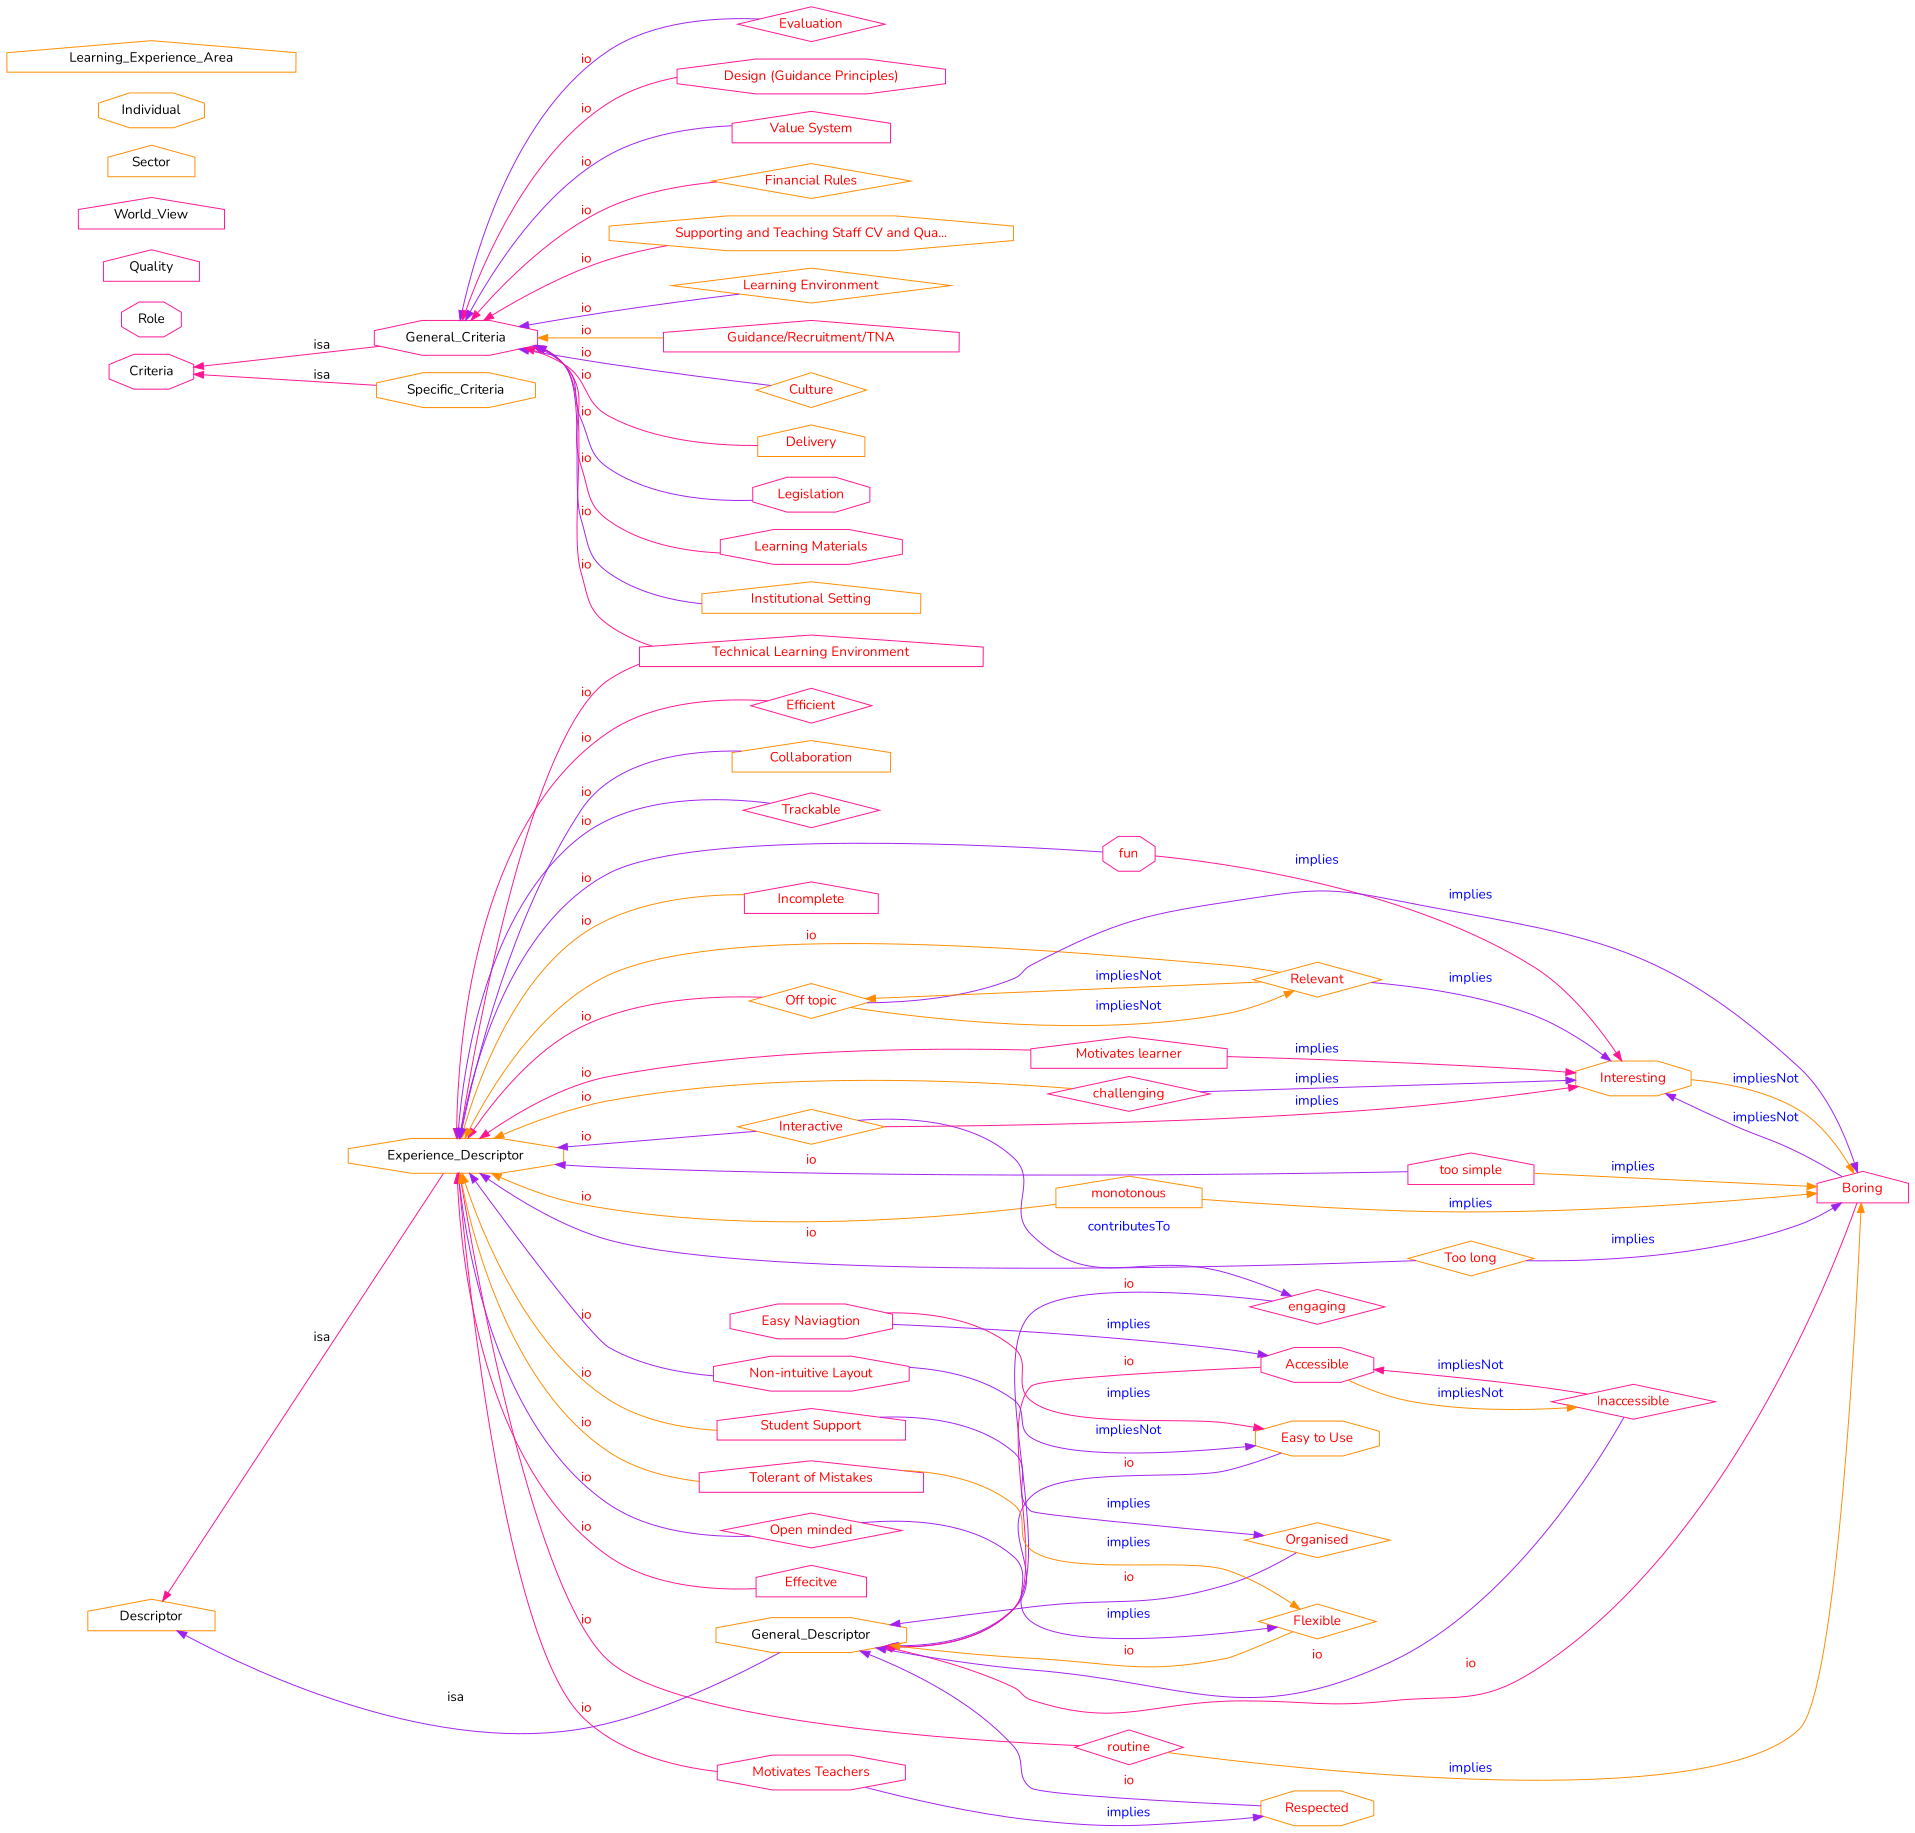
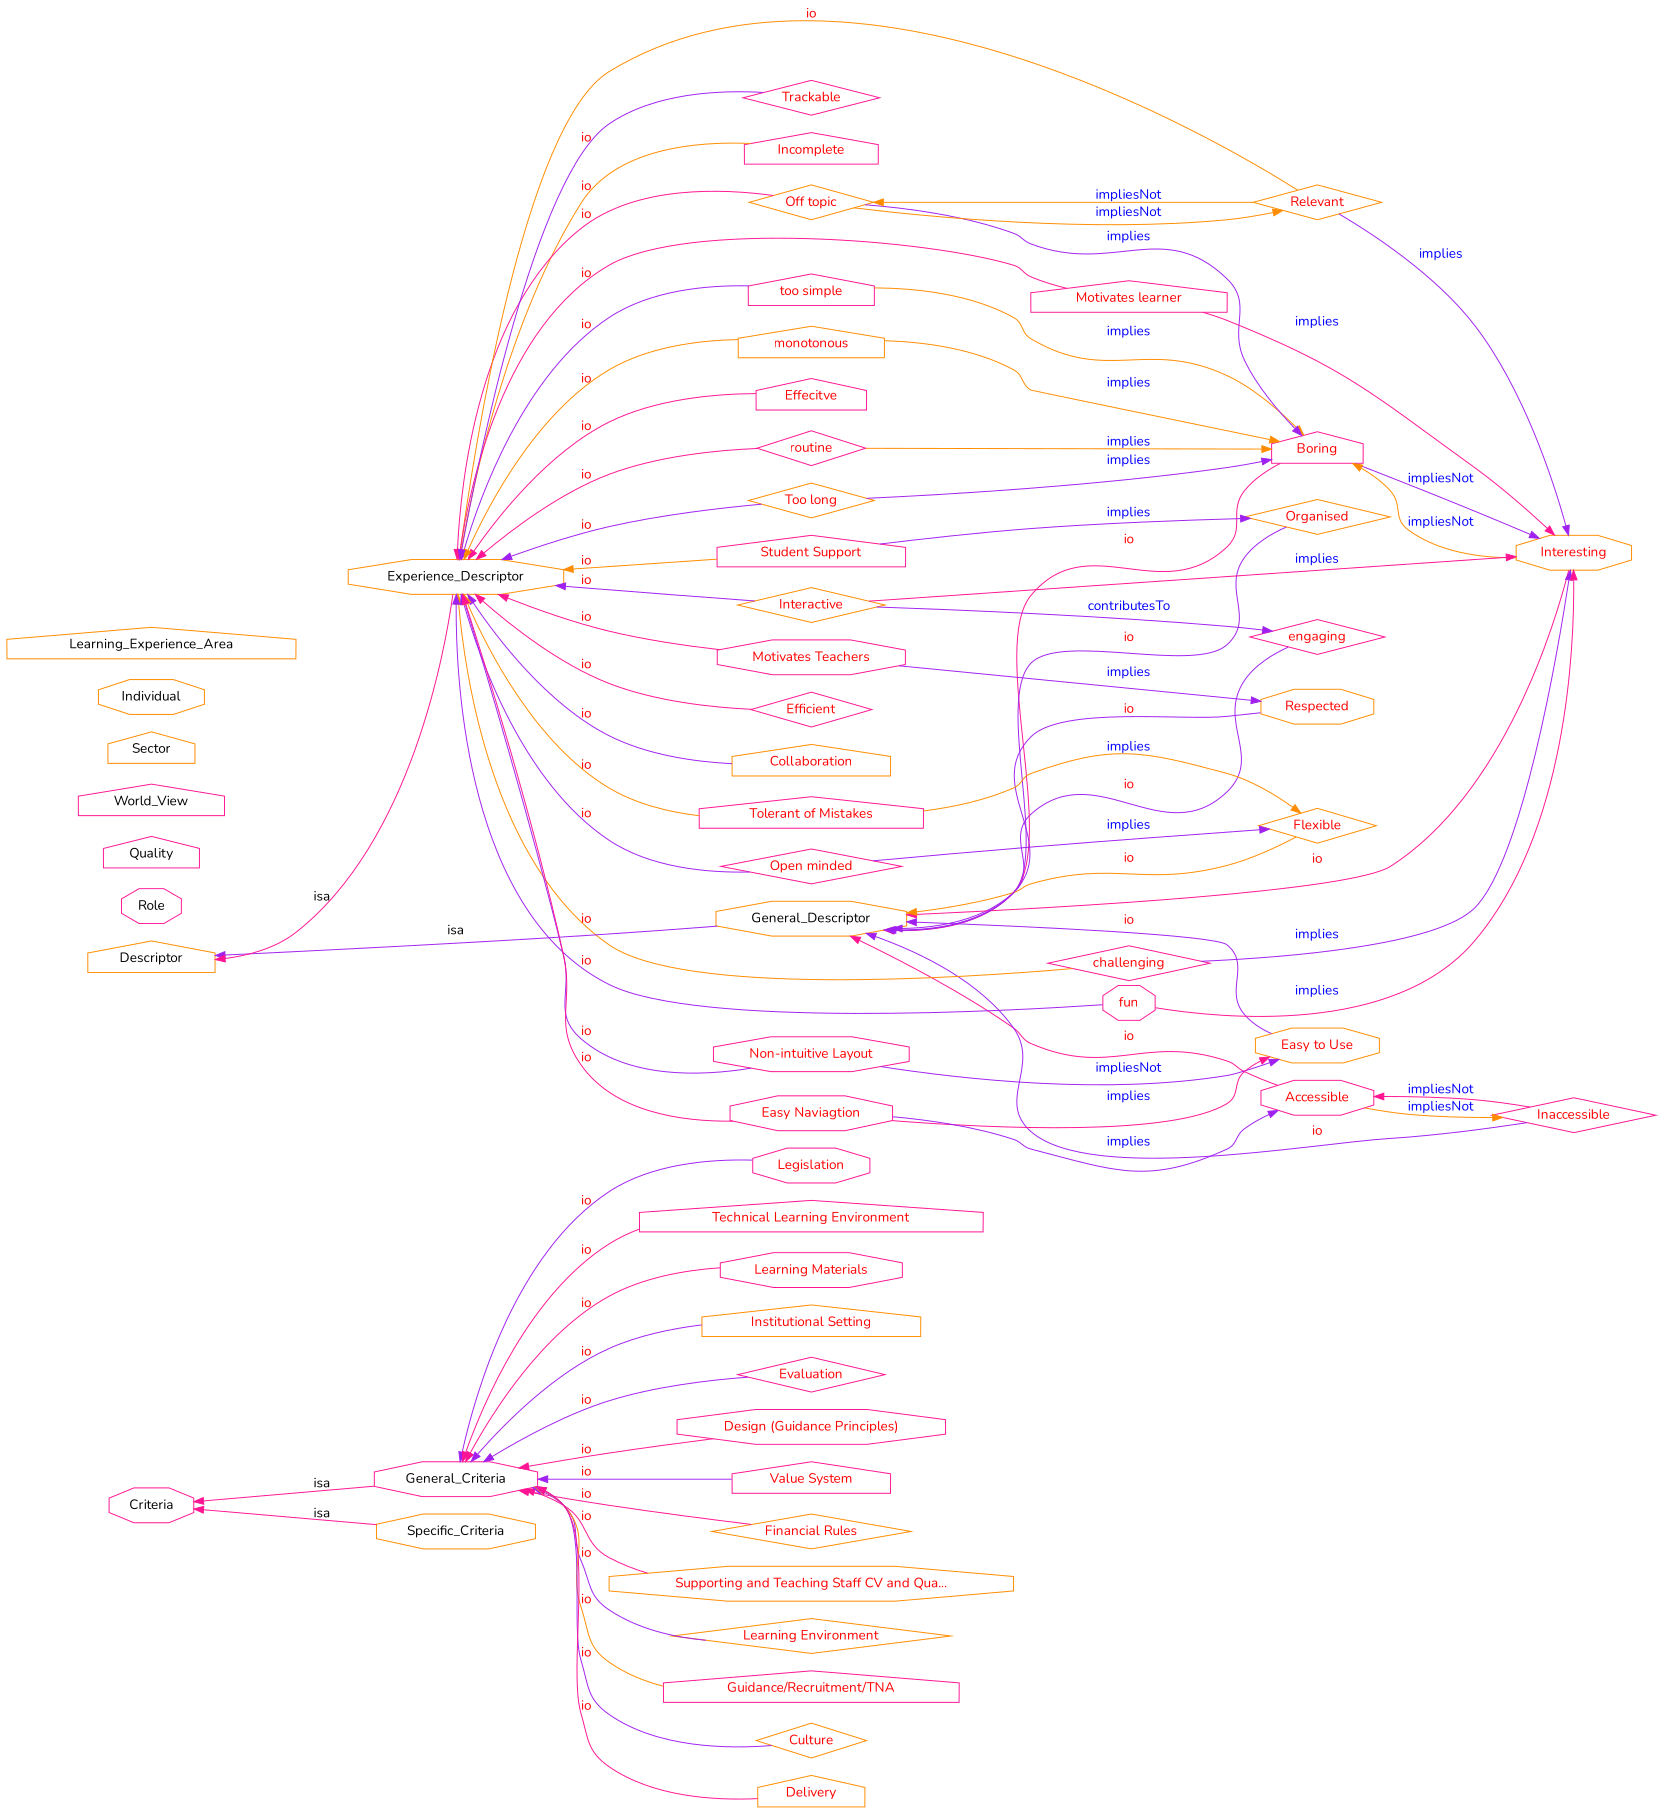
(515, 878) -> (570, 1042)
none -> (1330, 882)
